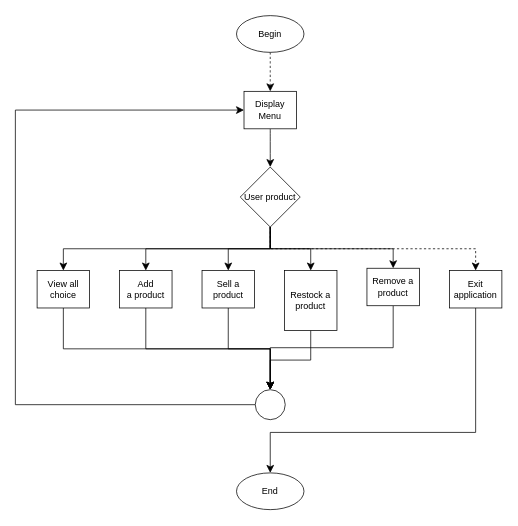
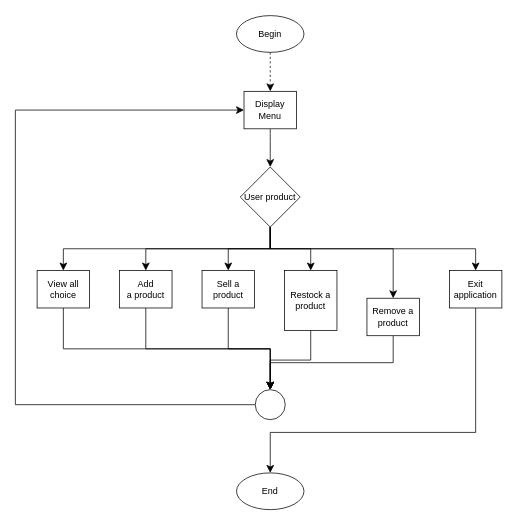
(443, 249) -> (443, 249)
(393, 287) -> (393, 317)
